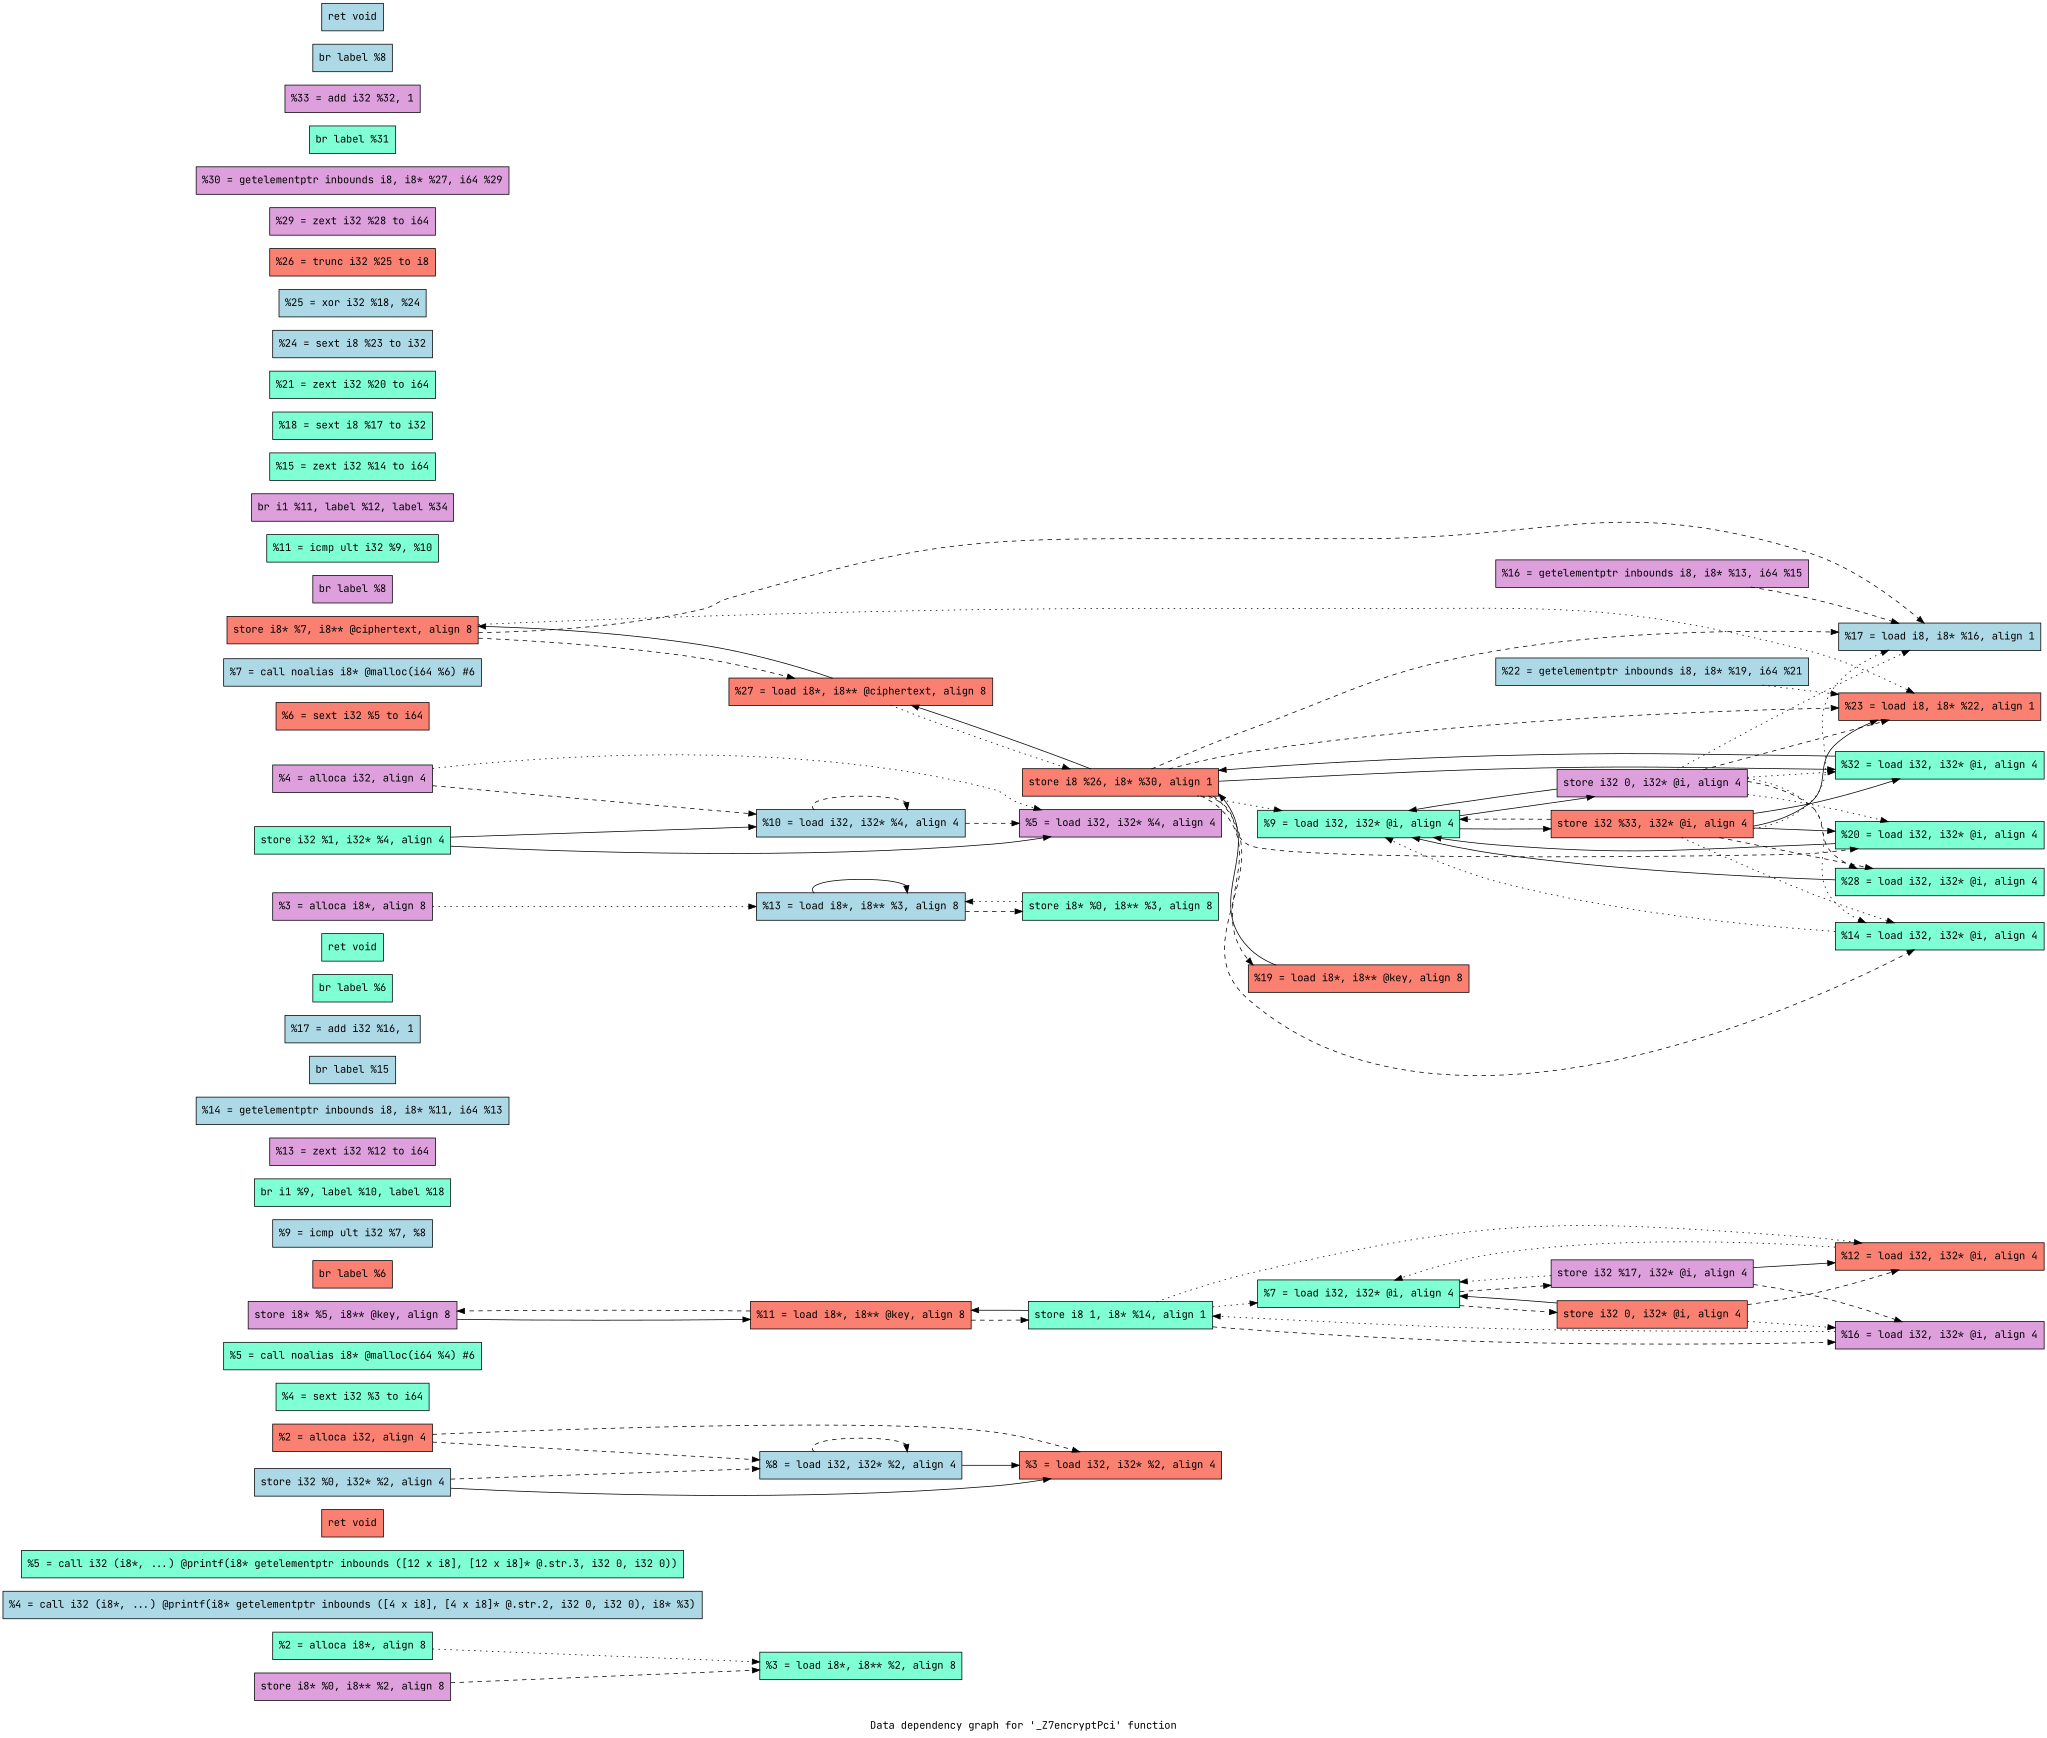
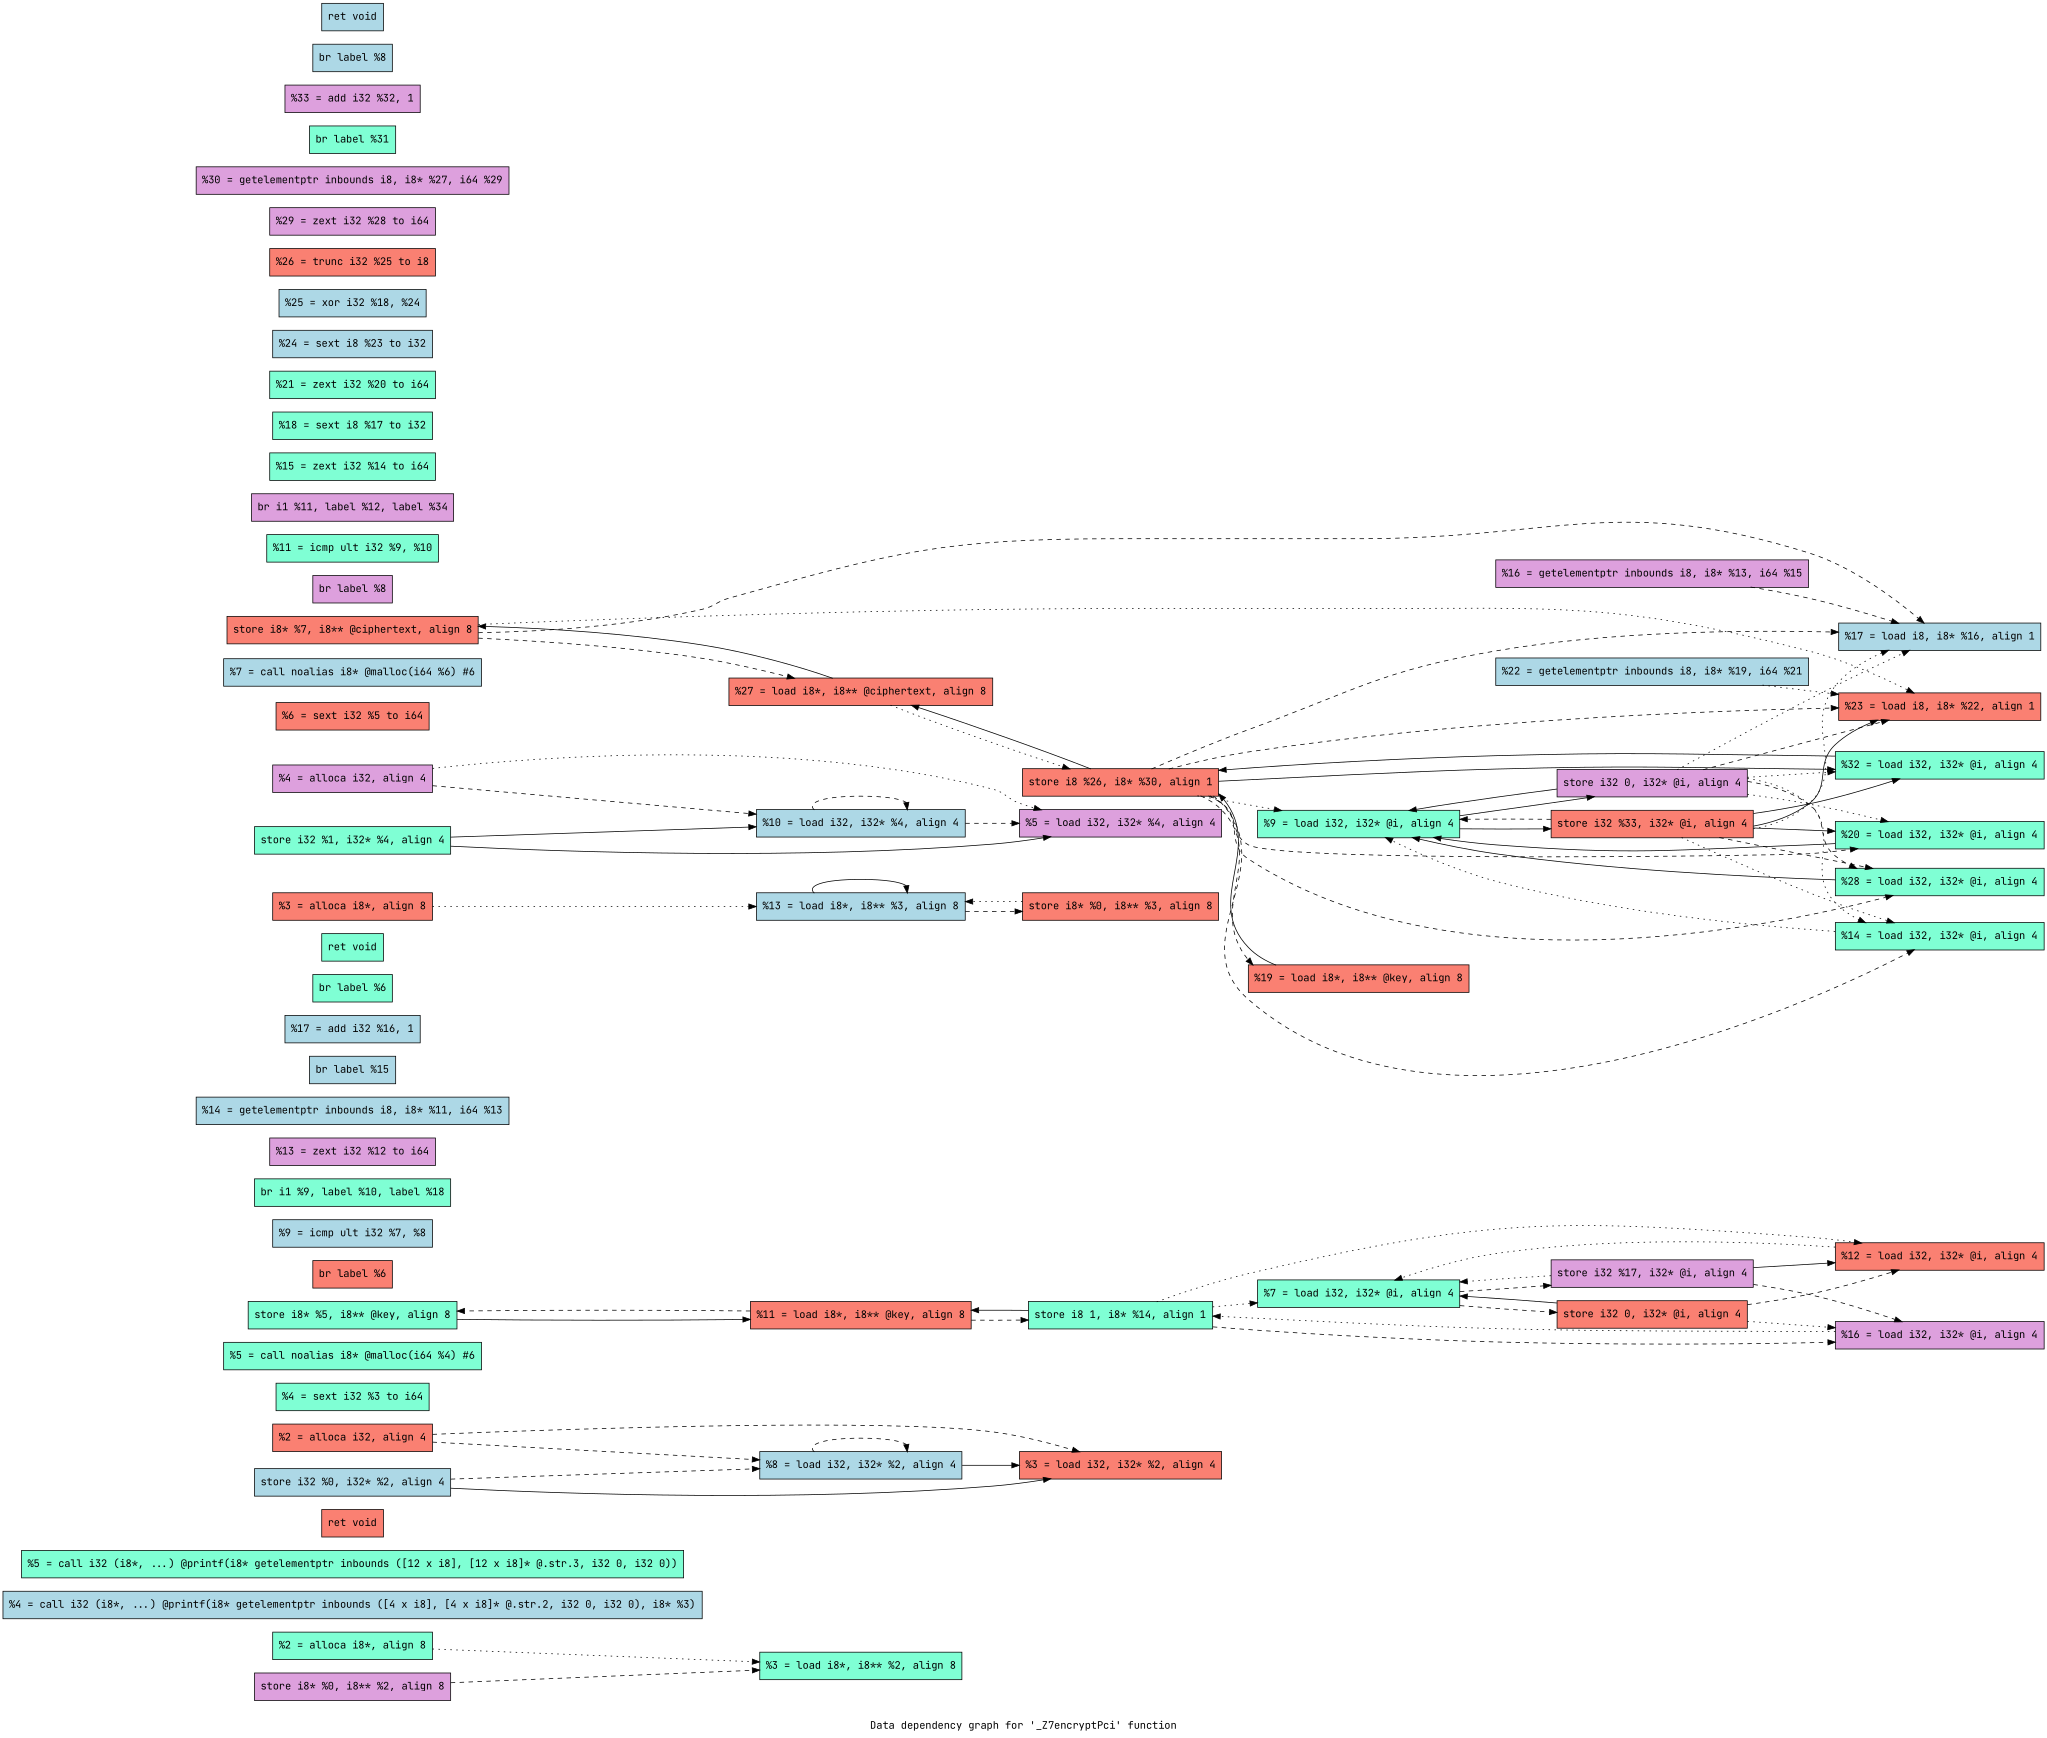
(353, 907) -> (353, 907)
(1121, 907) -> (1121, 907)
none -> (1523, 938)
(353, 1315) -> (353, 1315)
